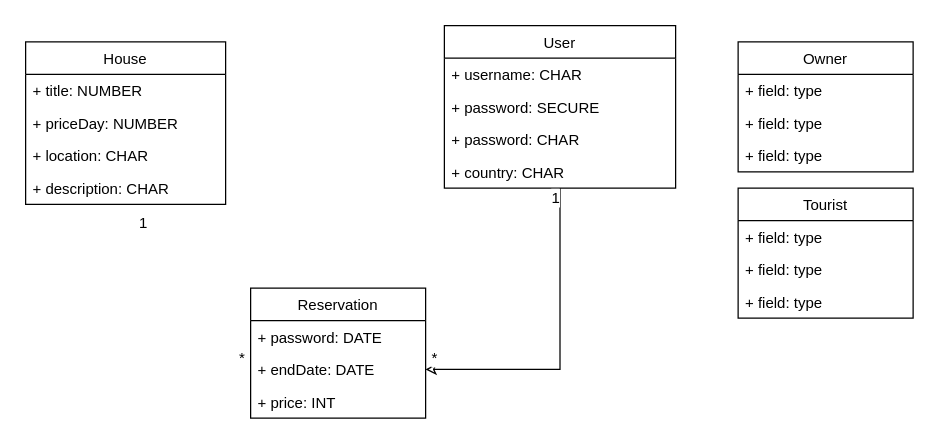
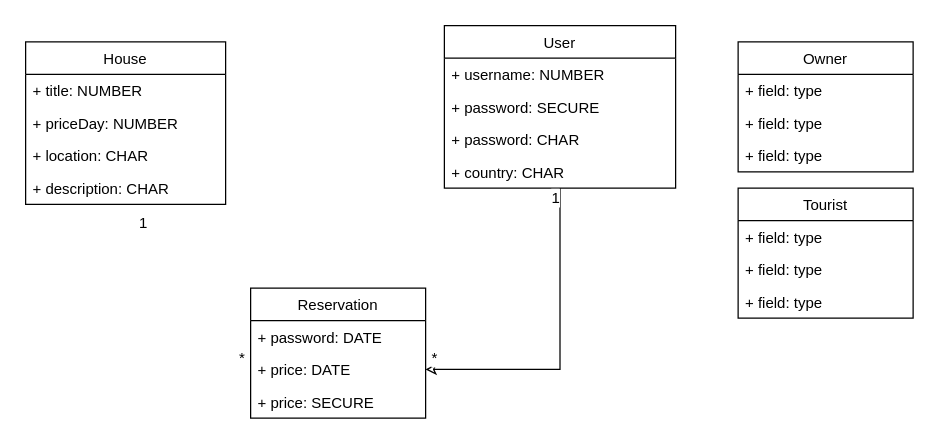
(513, 75) -> (521, 75)
(315, 370) -> (304, 370)
(300, 403) -> (313, 403)
